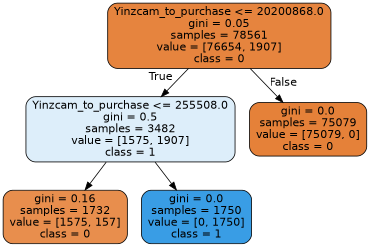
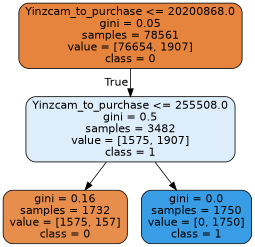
(308, 129) -> none
